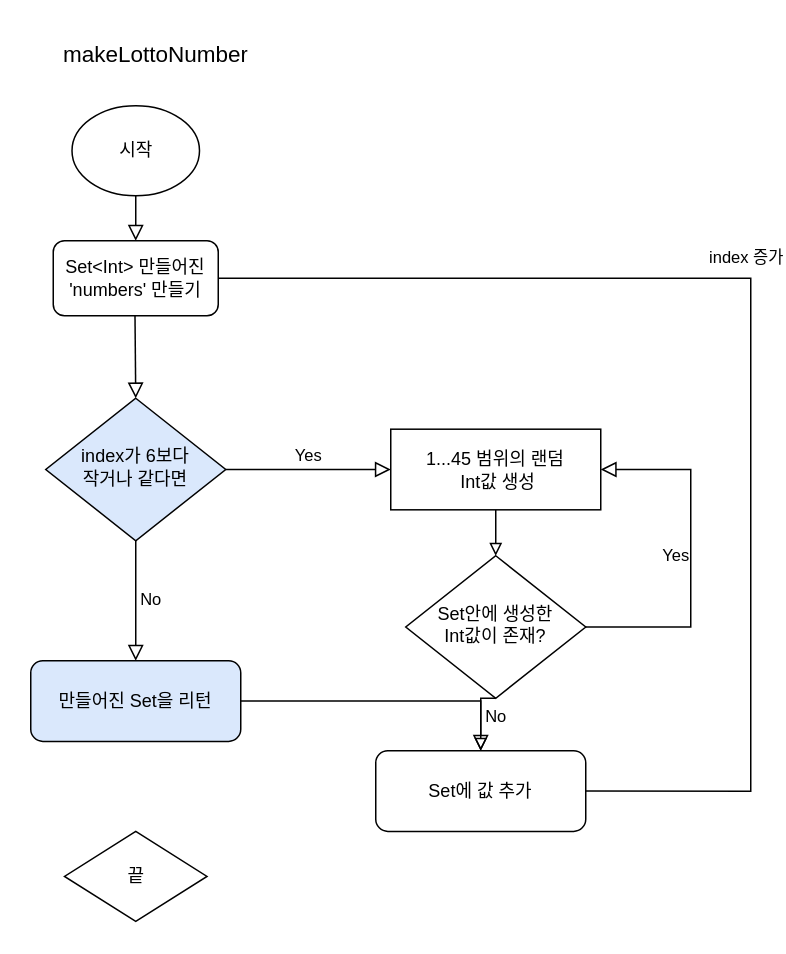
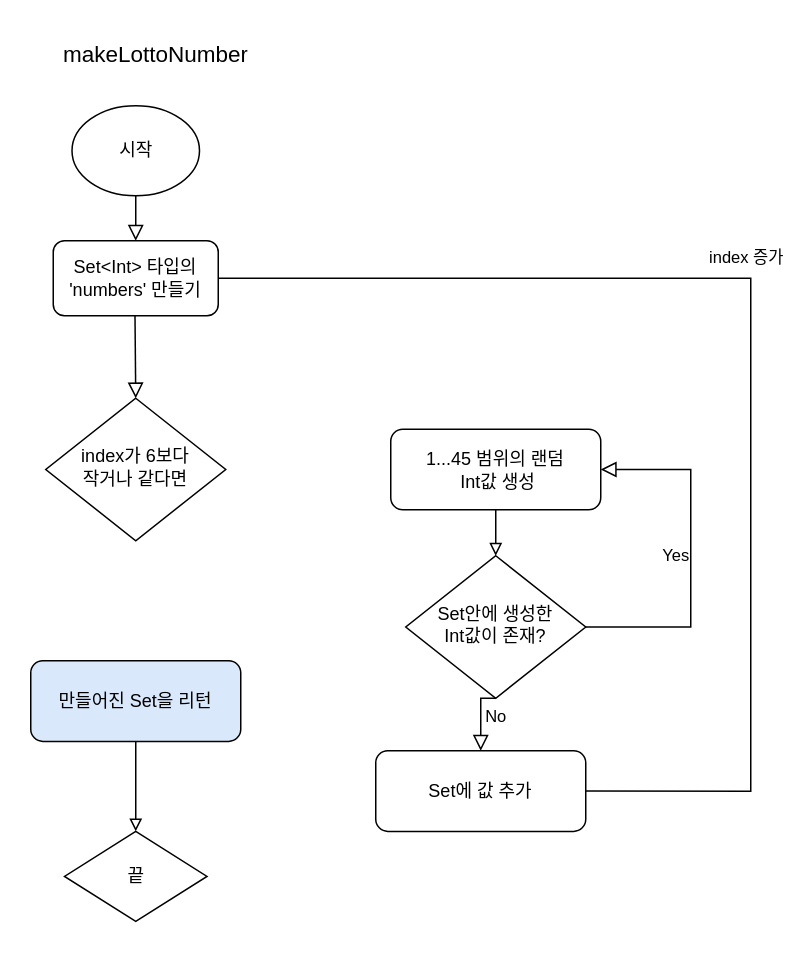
(136, 278) -> (136, 278)
(136, 470) -> (136, 470)
(300, 470) -> none
(496, 470) -> (496, 470)
(136, 593) -> none
(359, 701) -> (136, 780)
